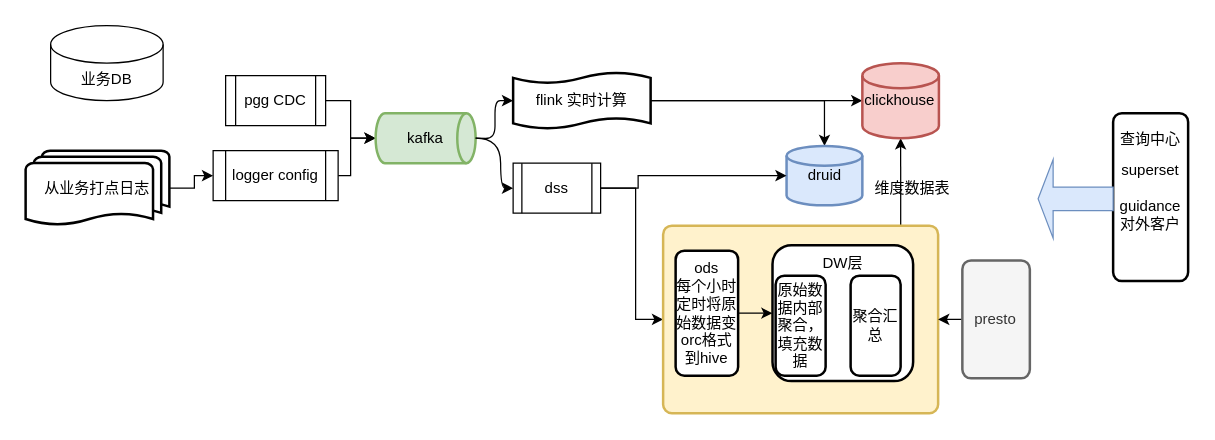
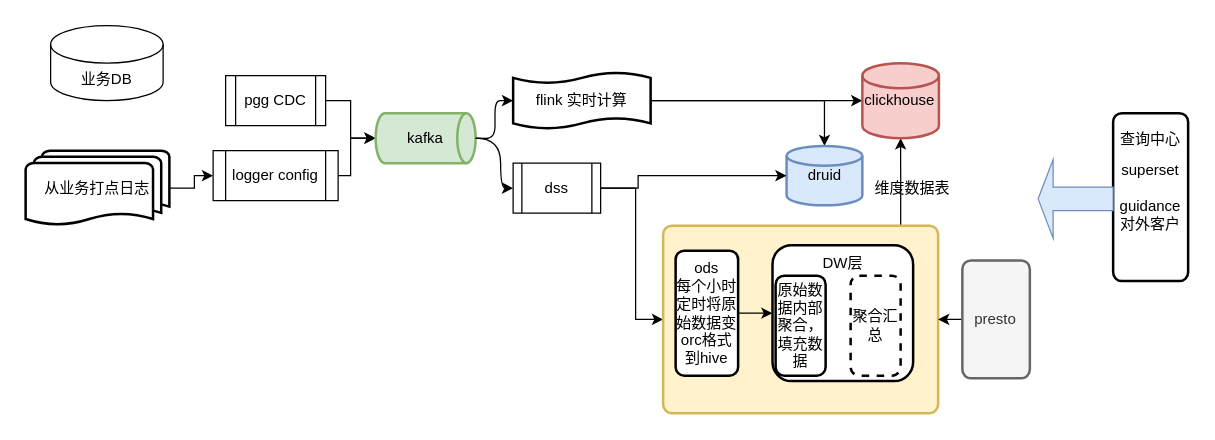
(876, 326) -> (876, 326)
